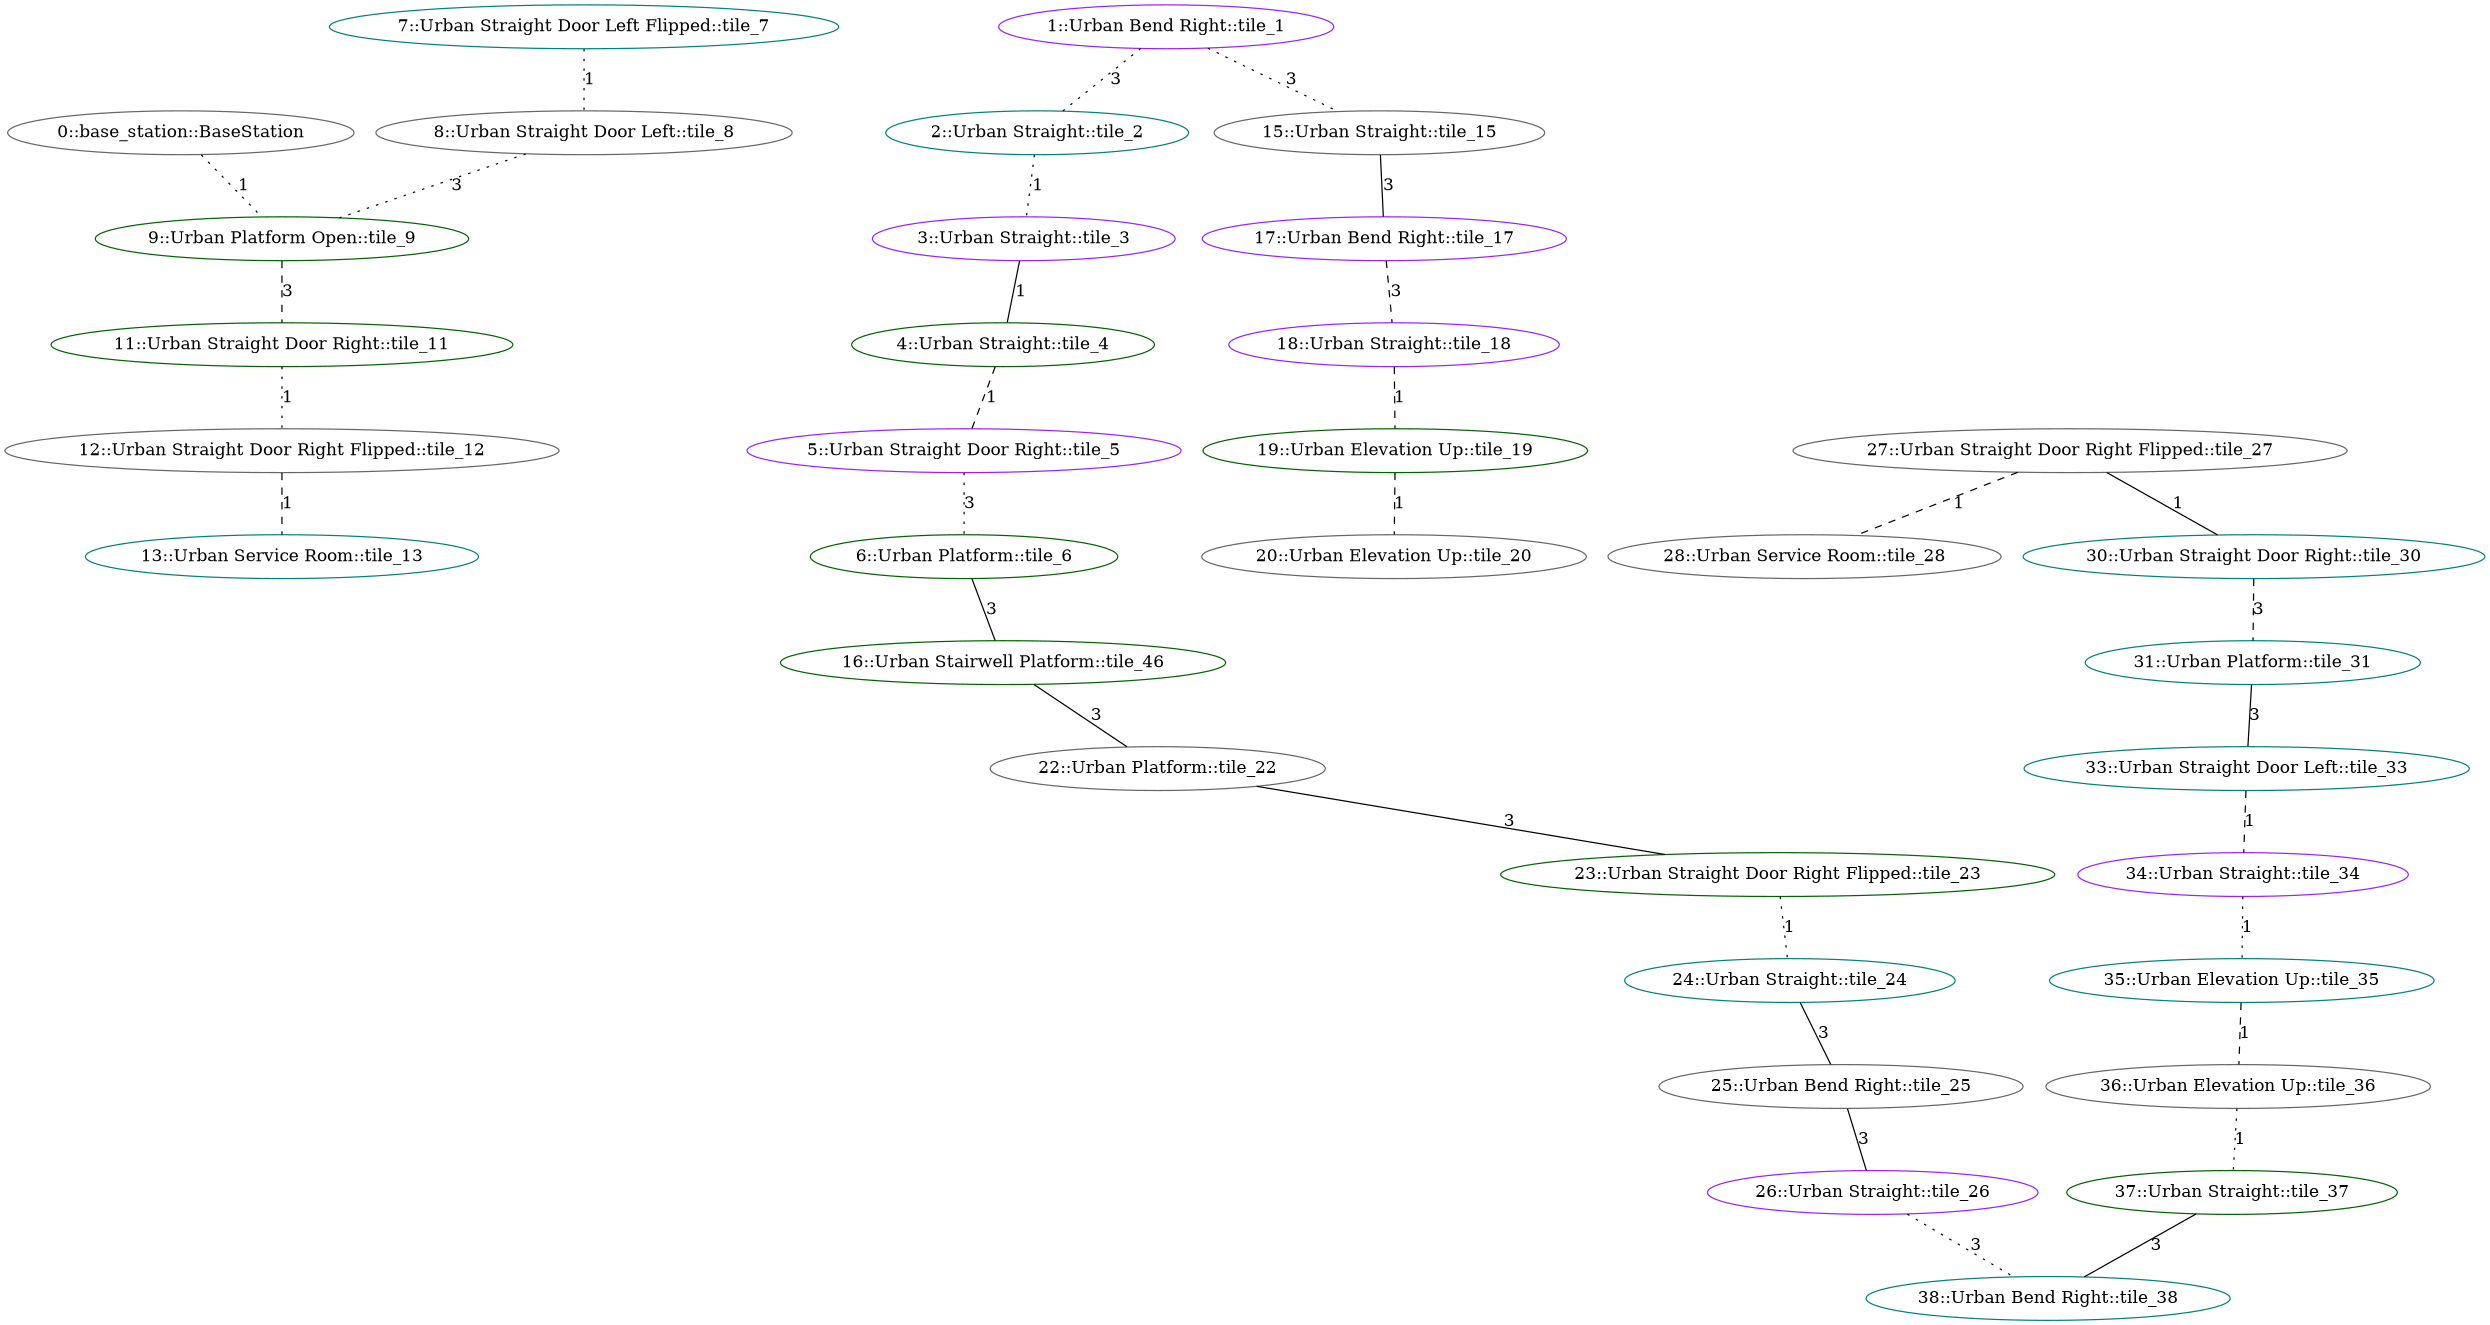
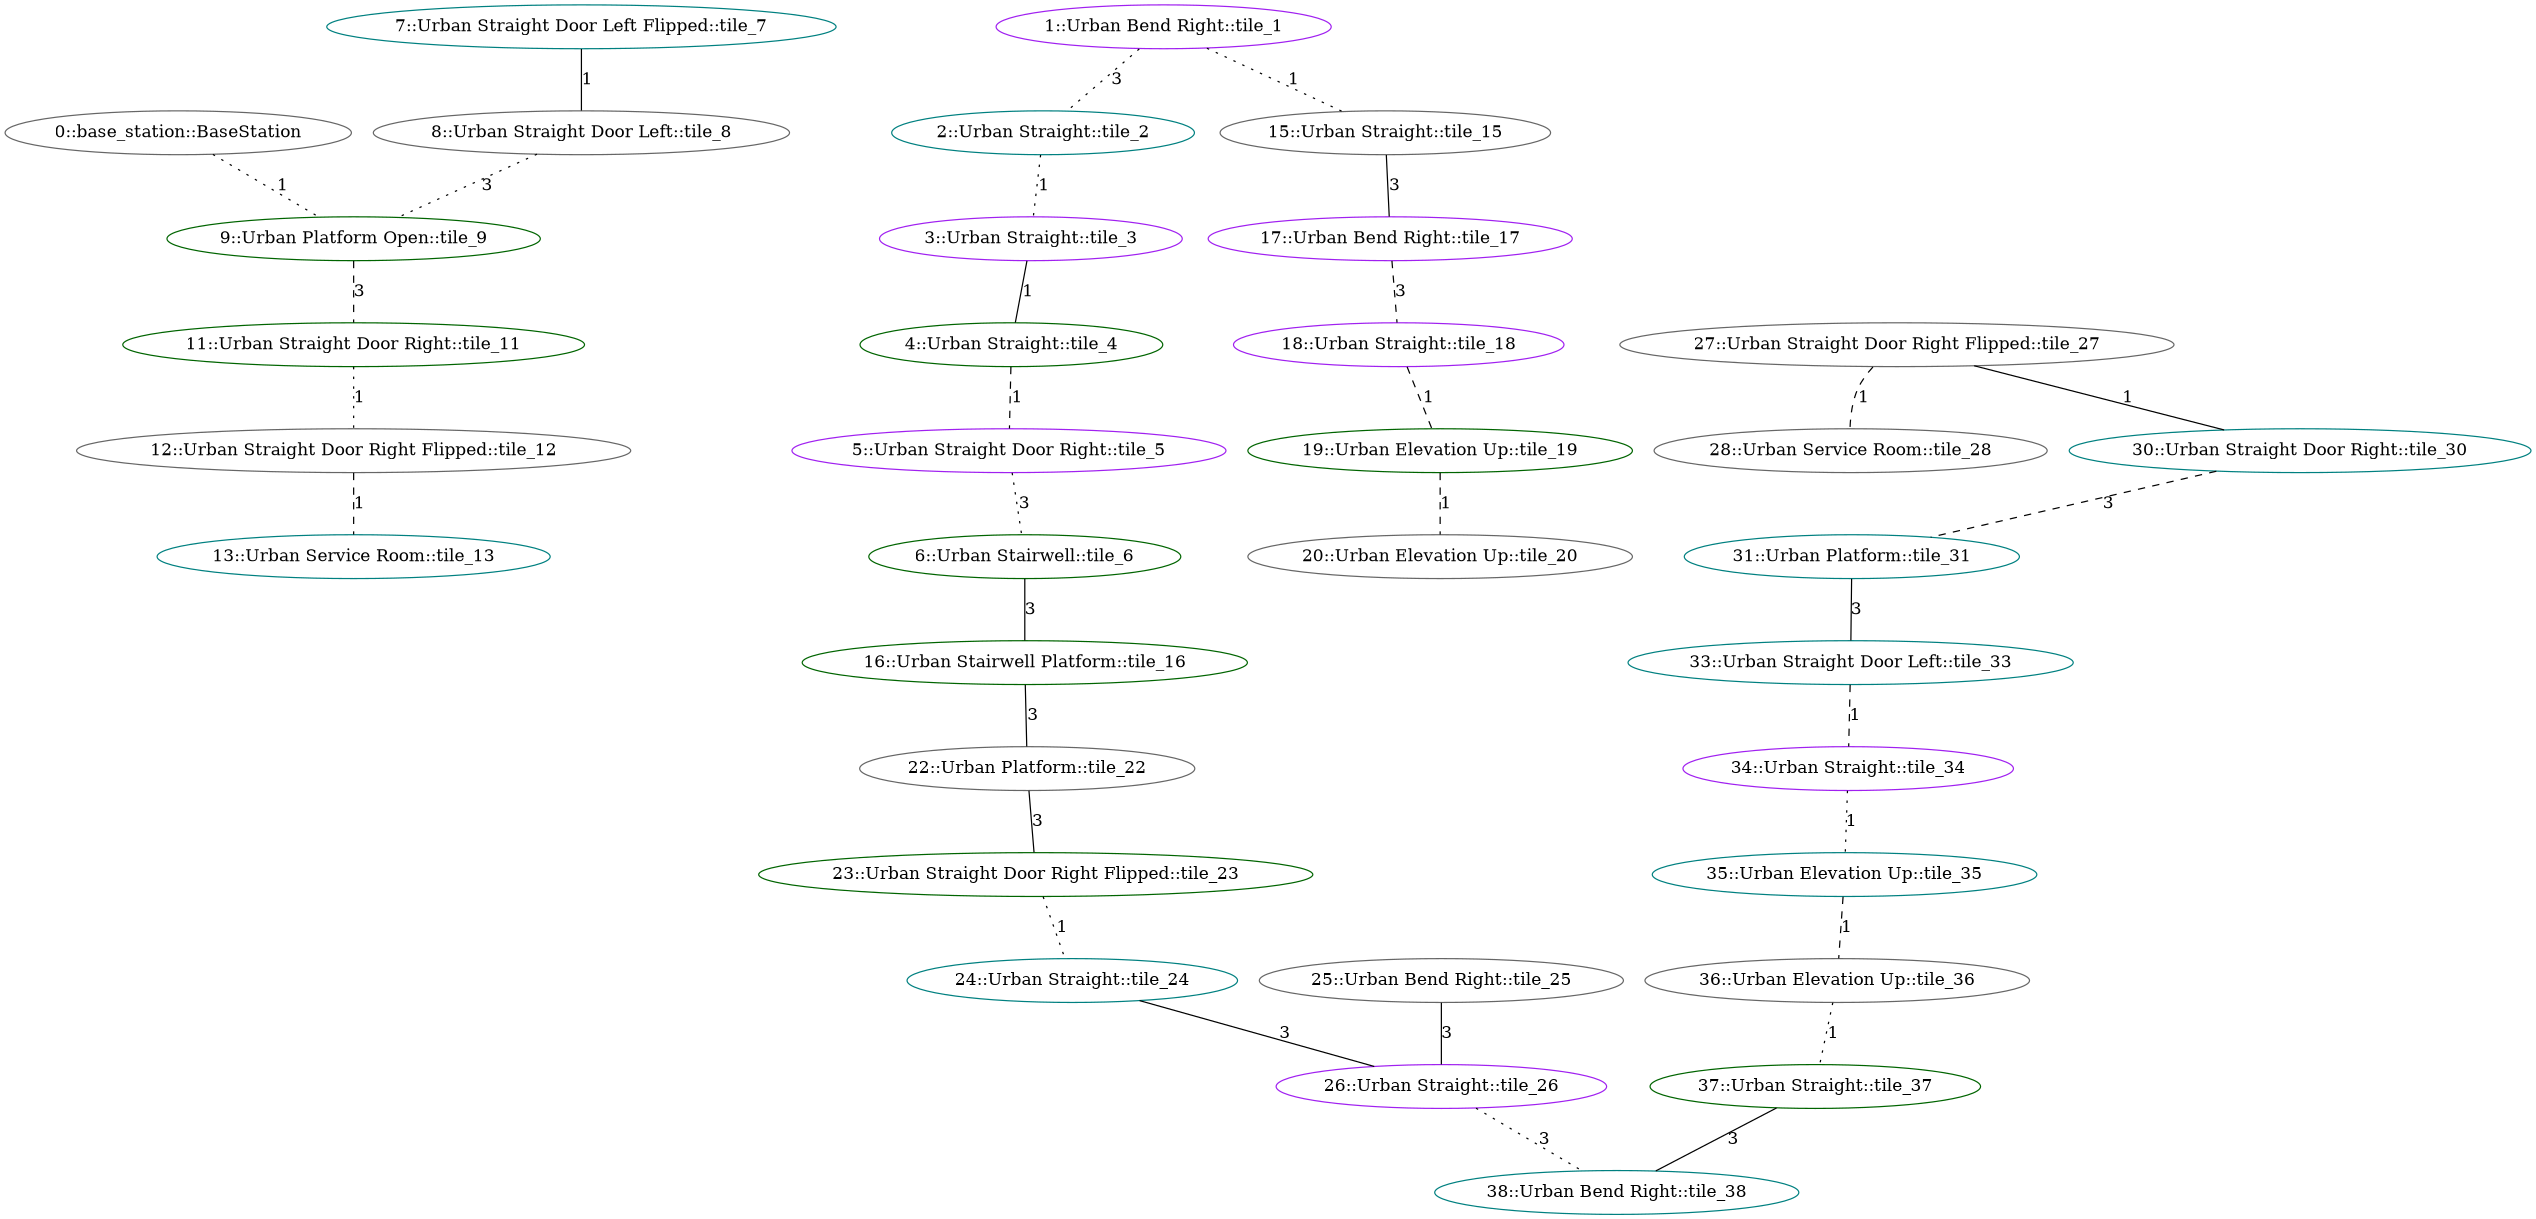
(584, 80) -> (581, 80)
(1292, 80) -> (1294, 80)
(964, 557) -> (1025, 557)
(1003, 663) -> (1025, 663)
(1816, 1034) -> (1257, 1034)
